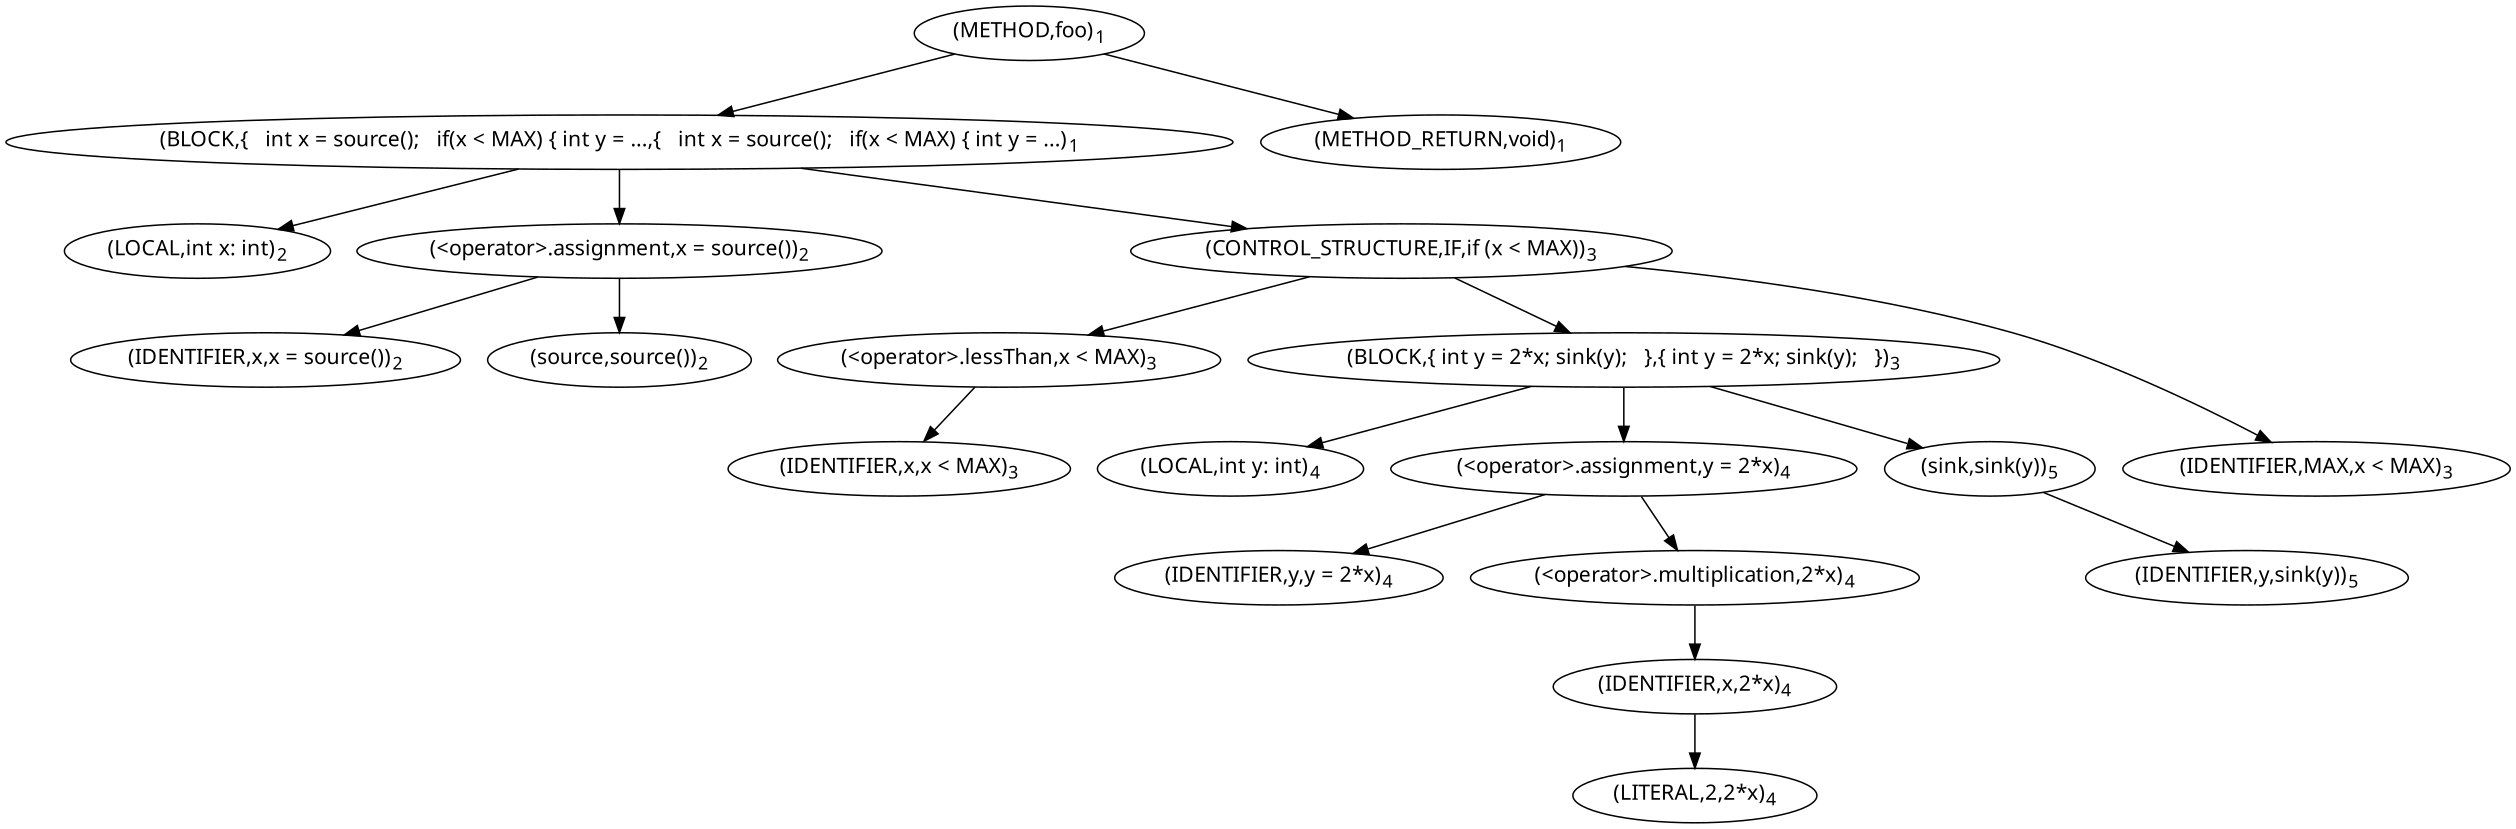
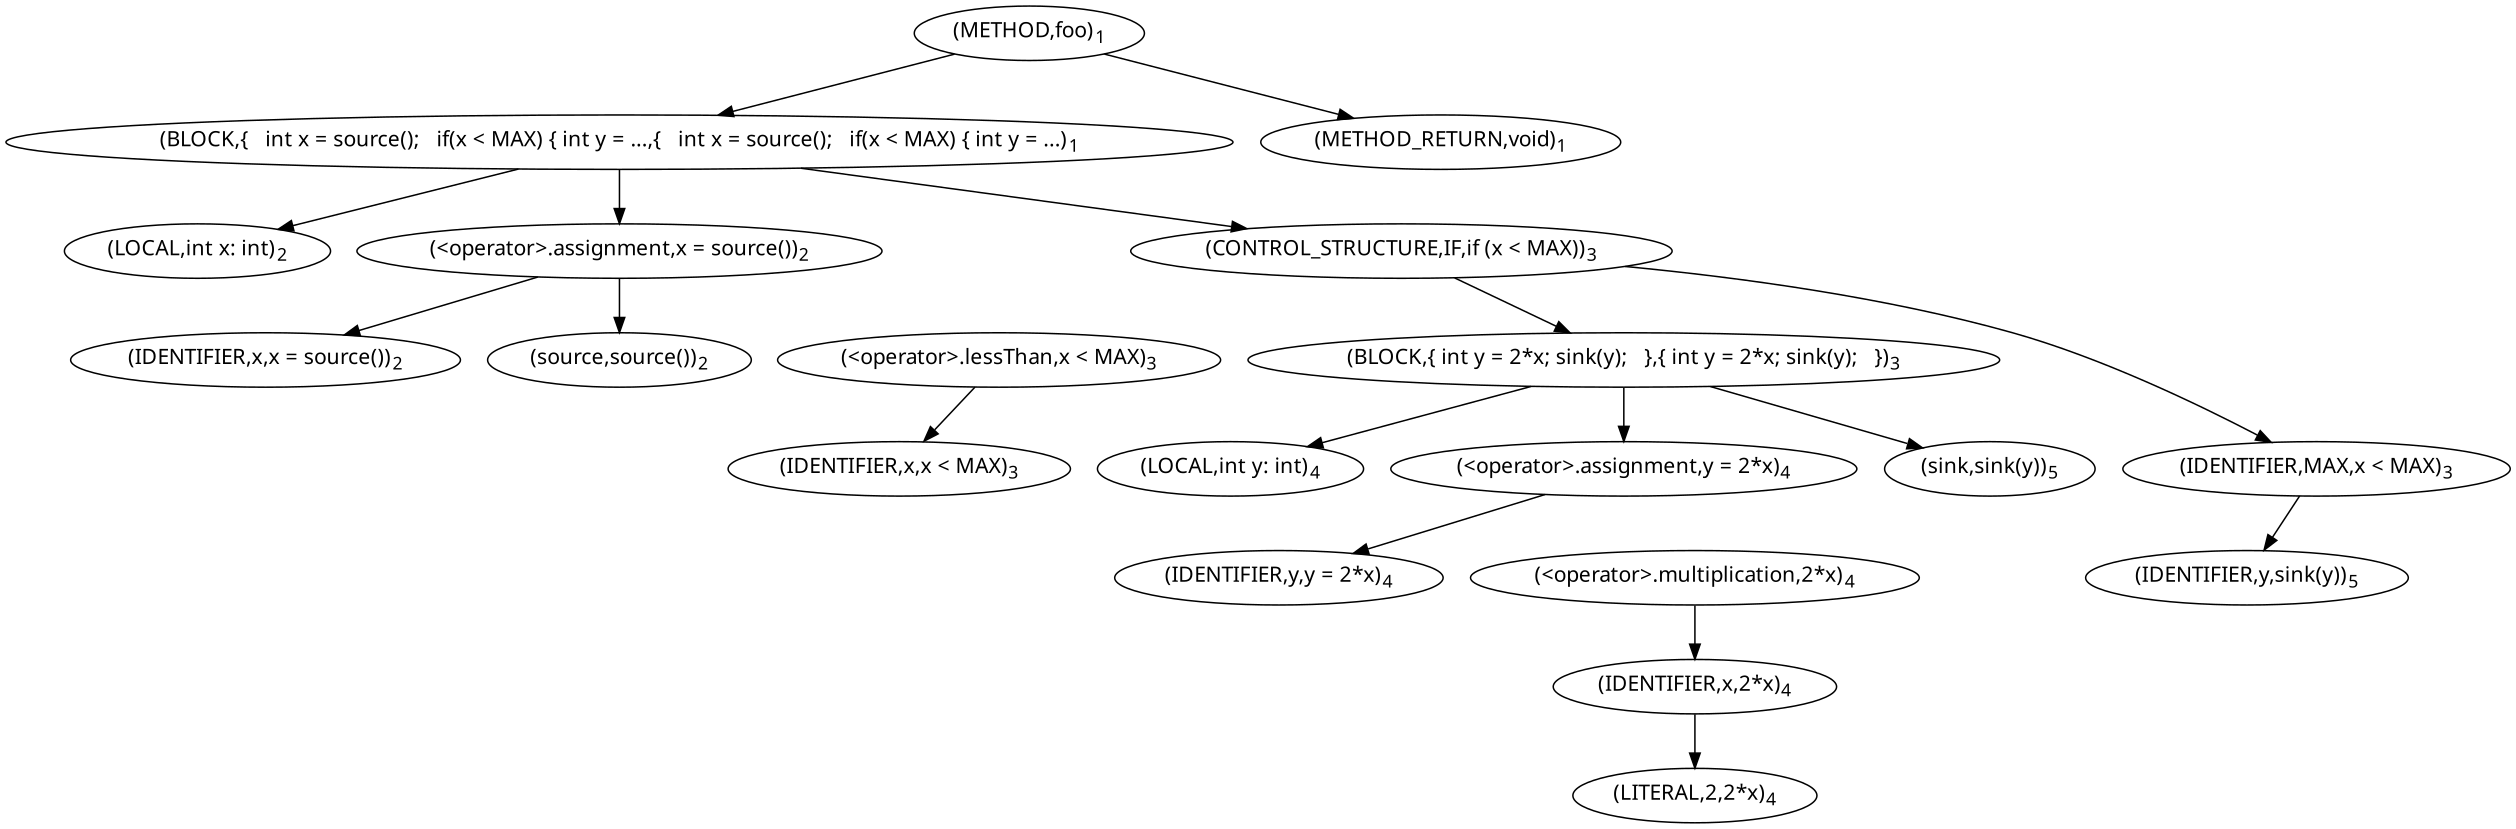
(1207, 304) -> none
(1655, 517) -> none
(2109, 519) -> (2286, 517)
